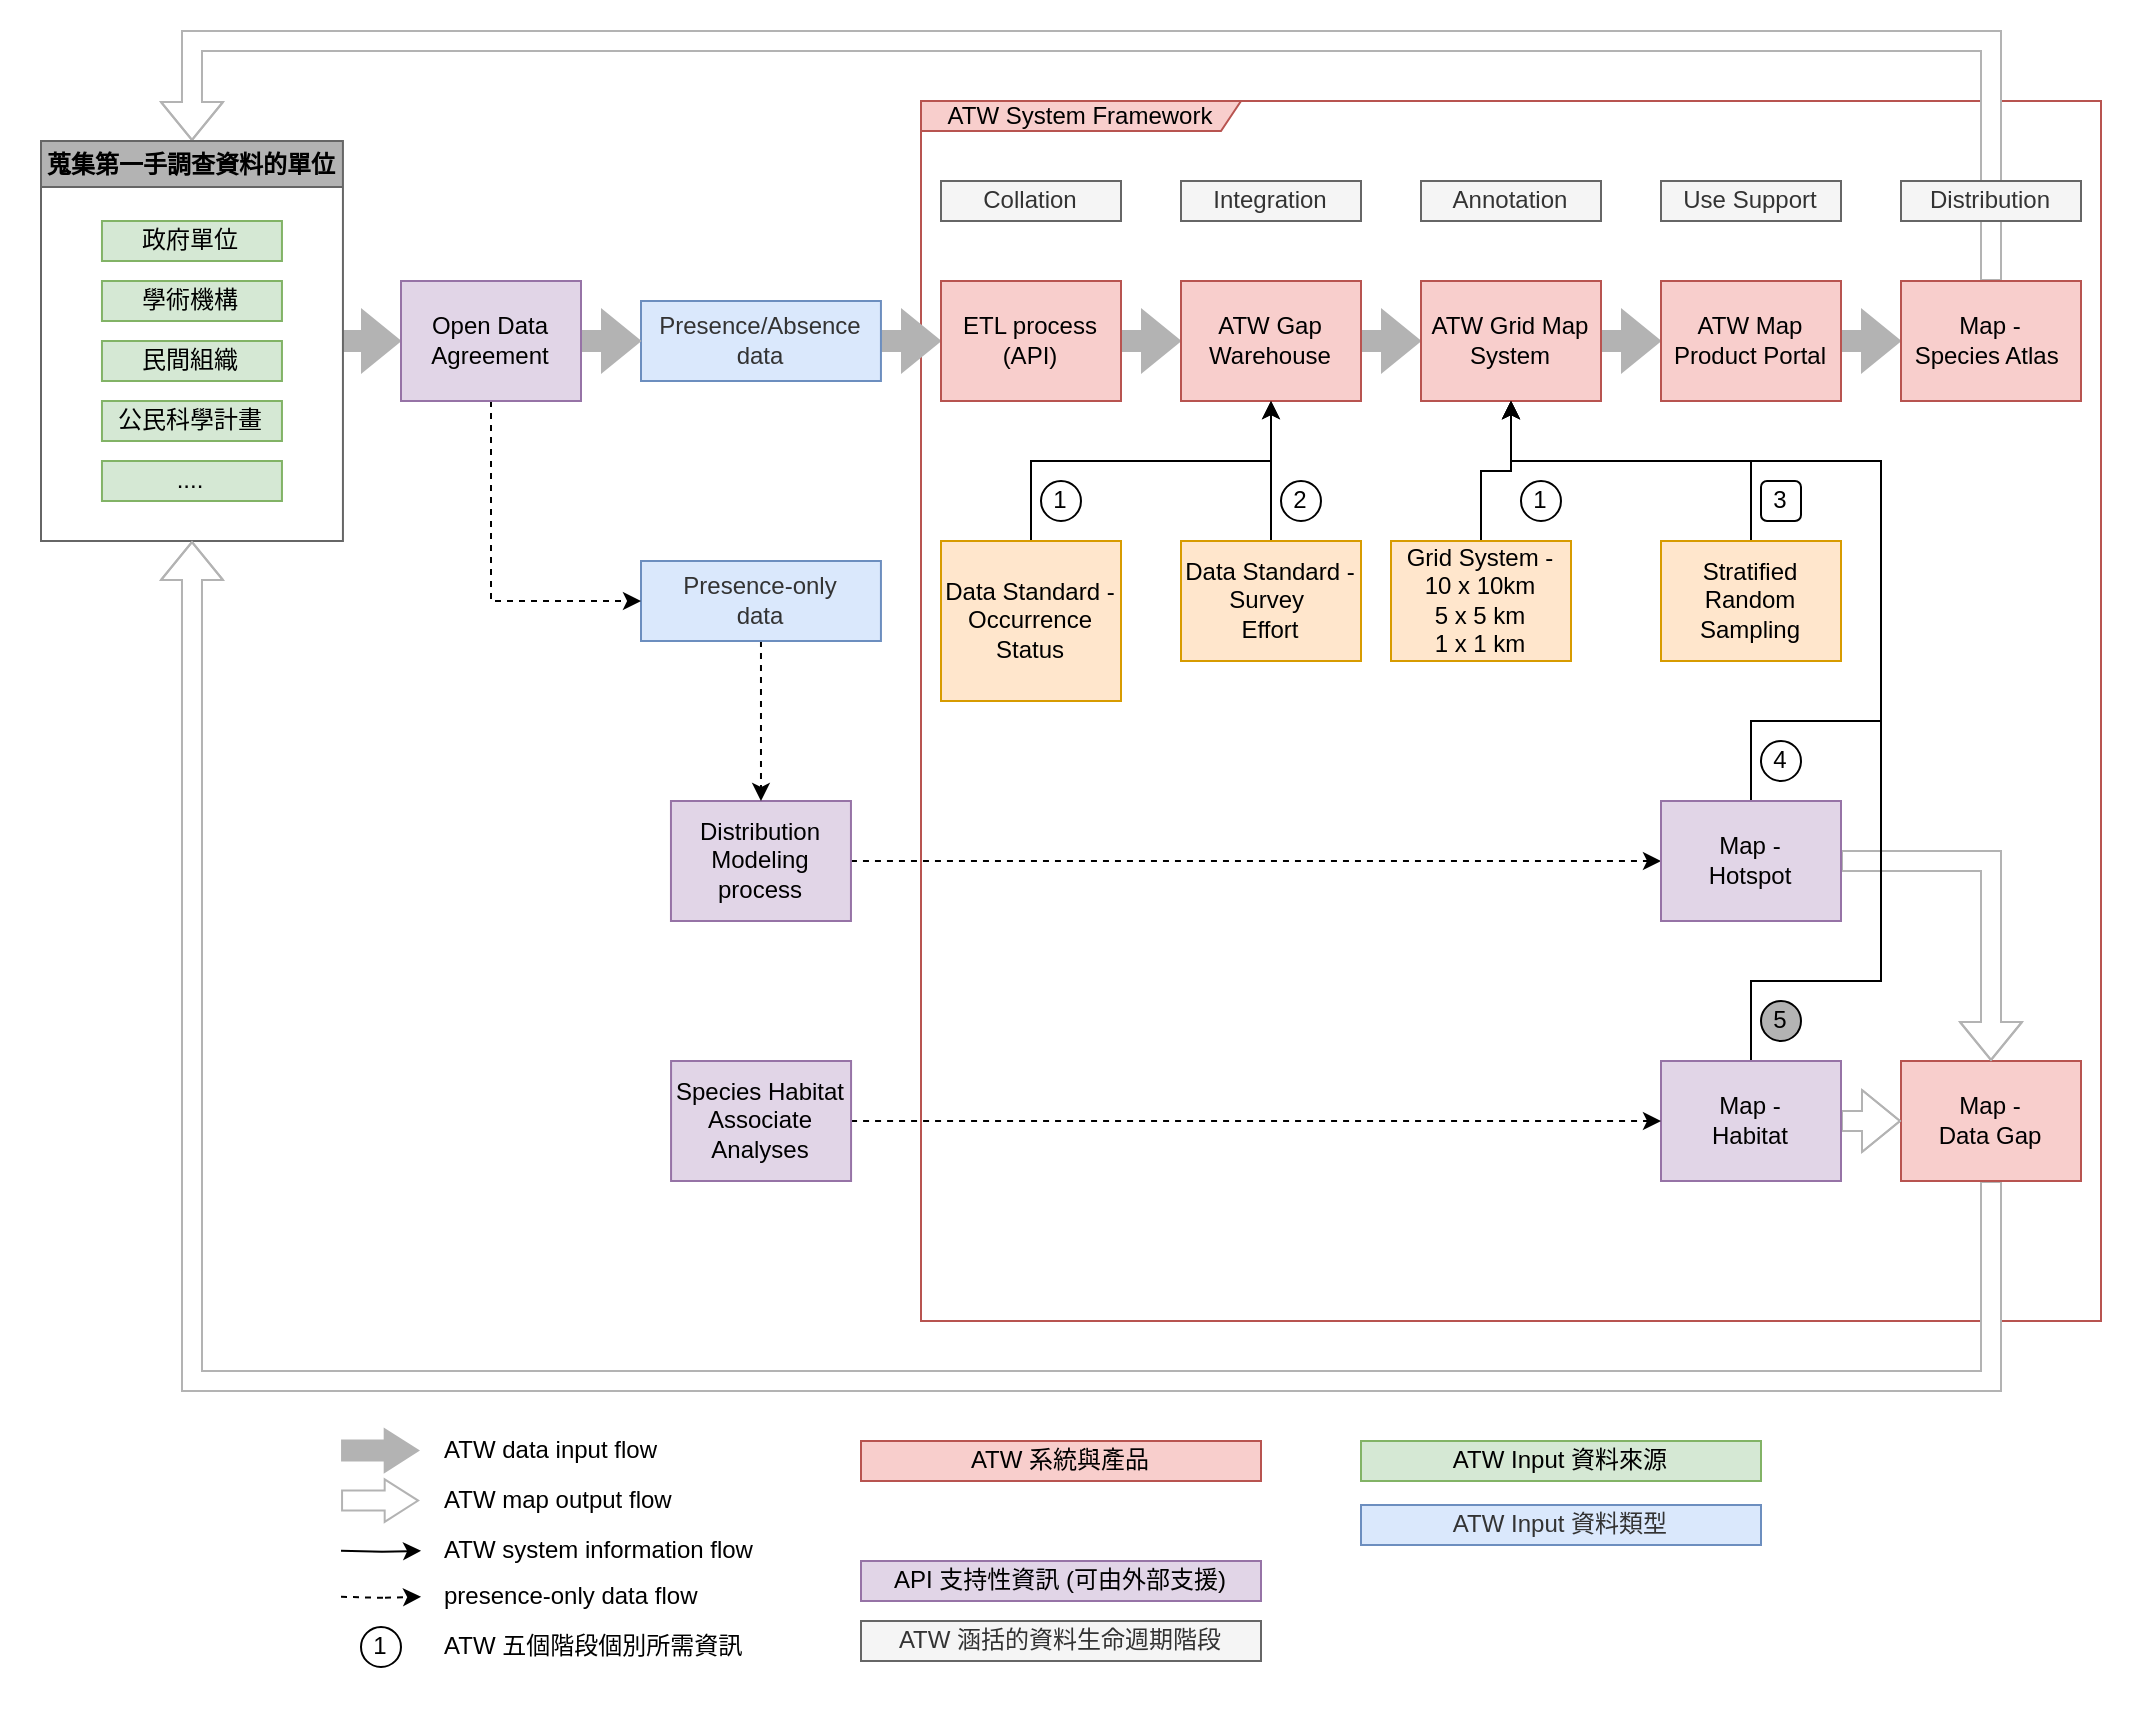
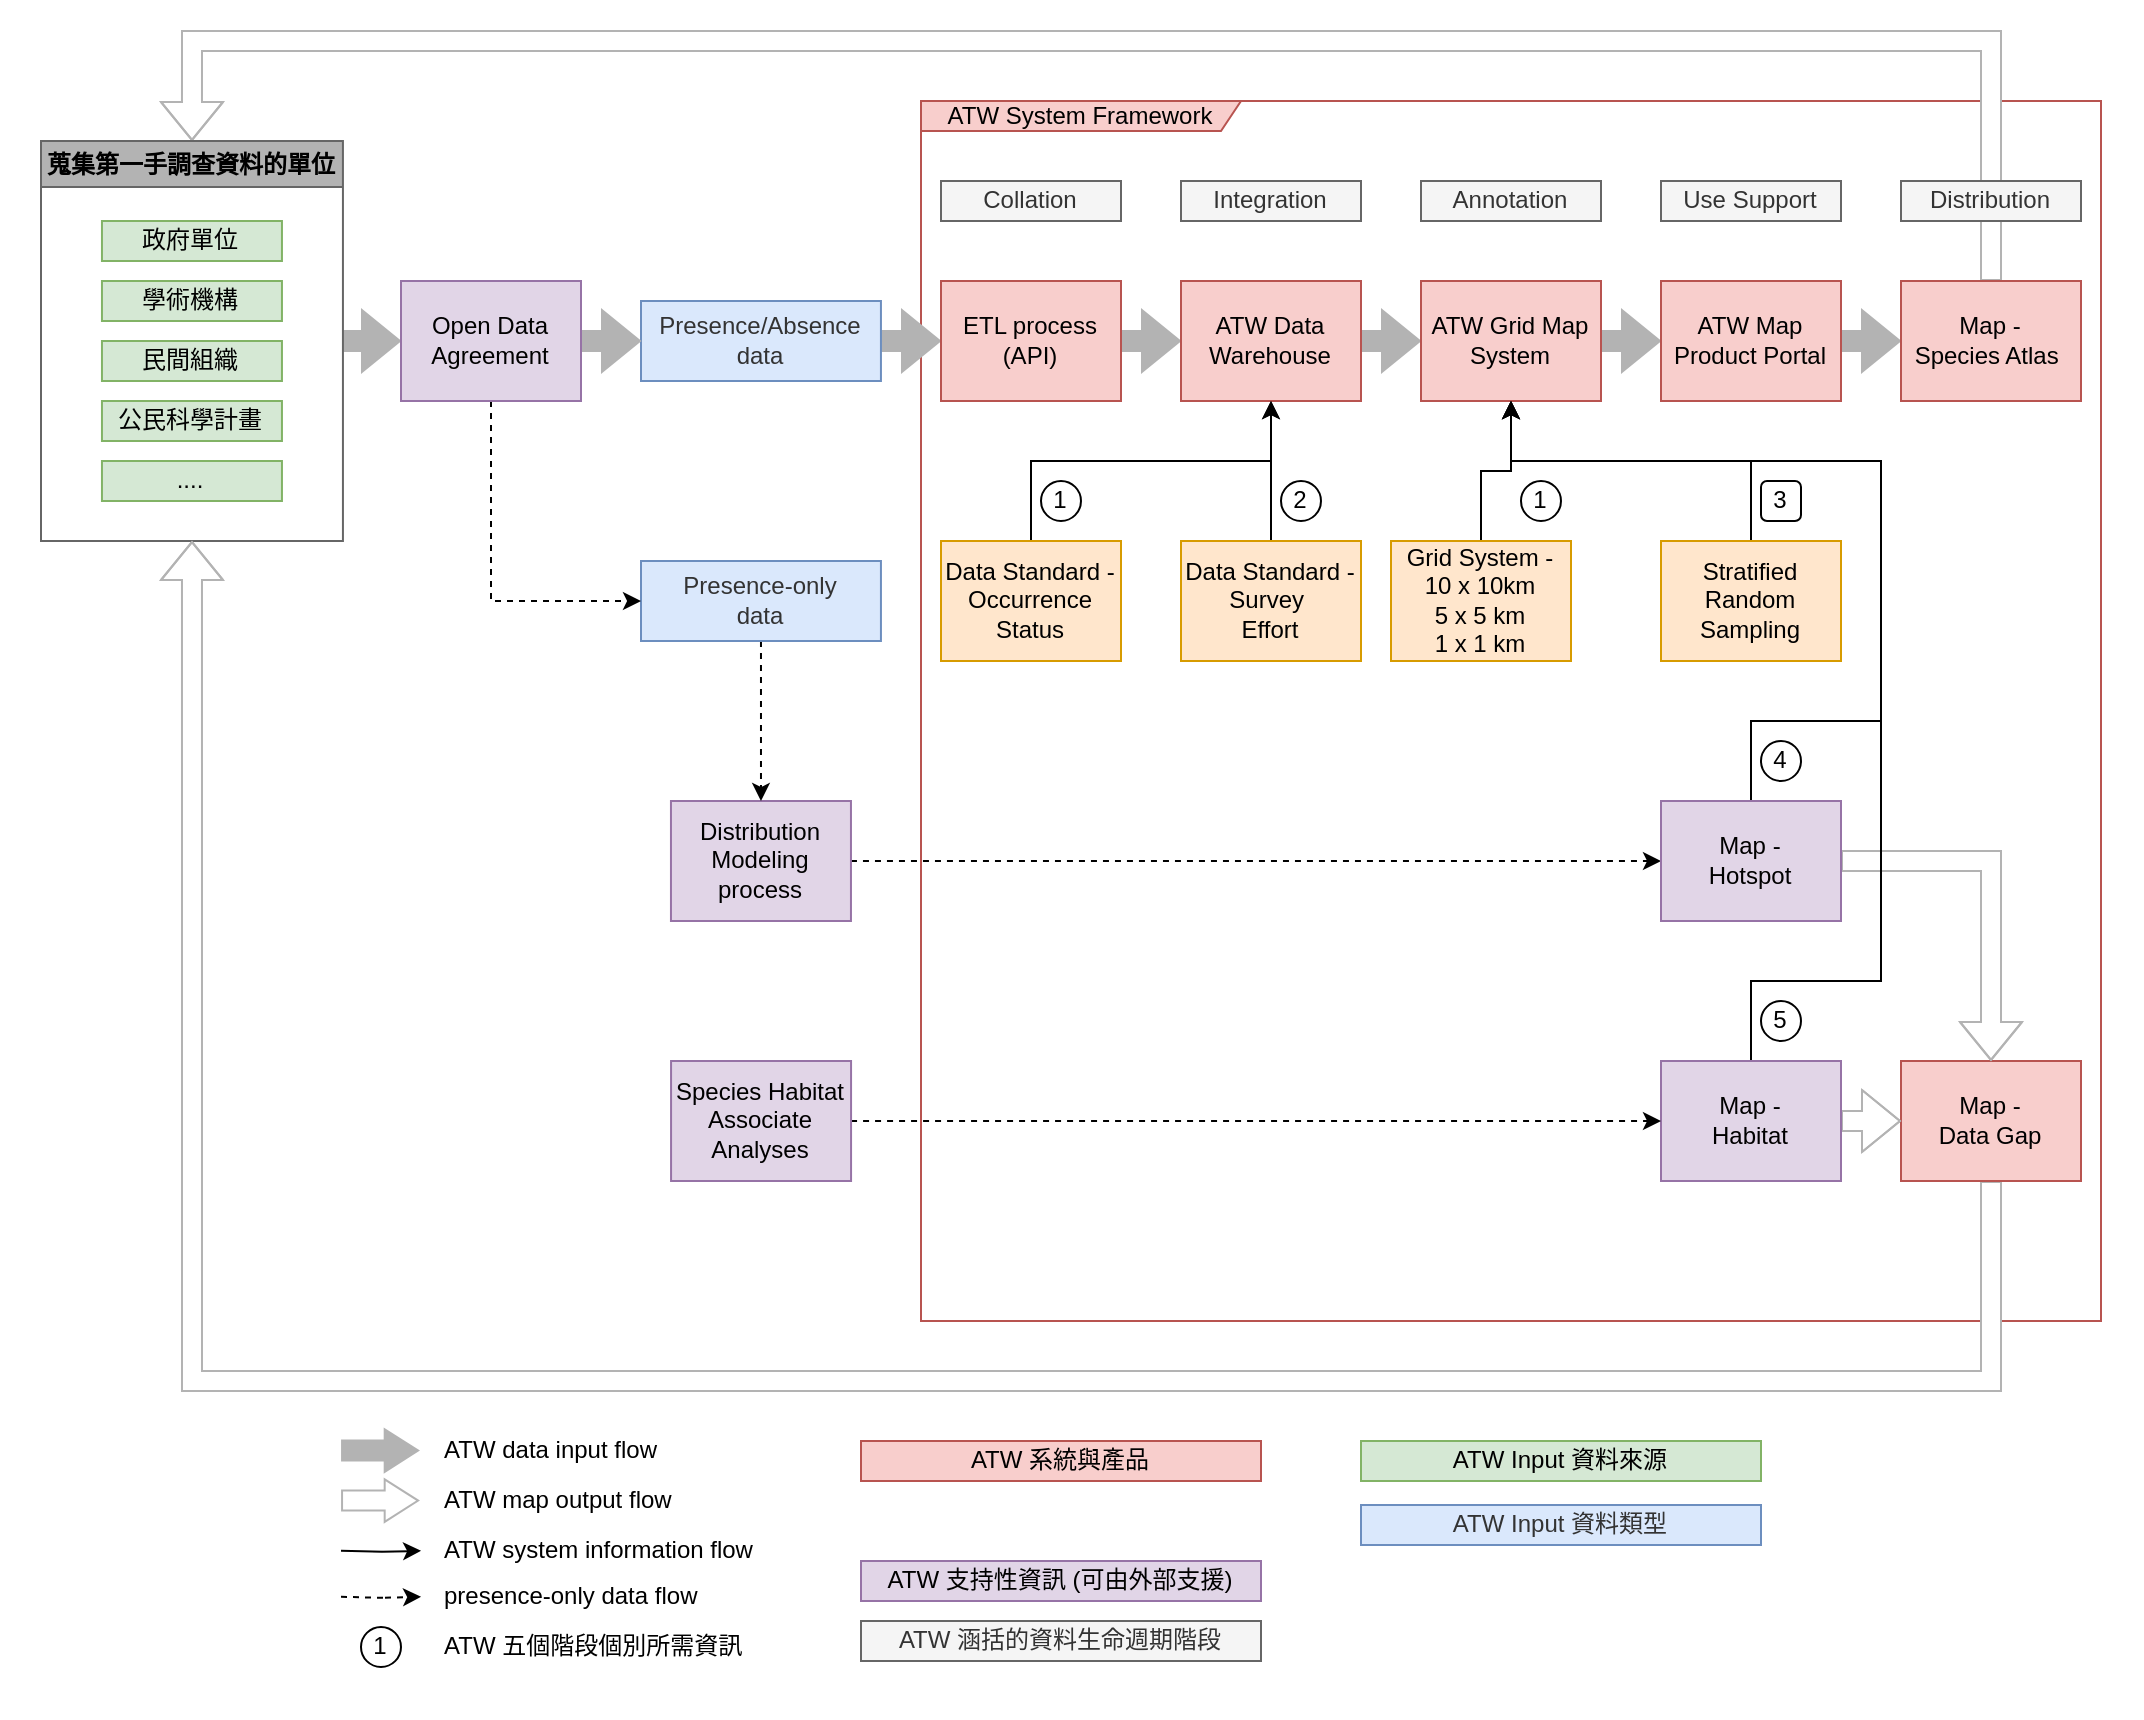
(1271, 341) -> (1271, 341)
(1031, 621) -> (1031, 601)
(1781, 1021) -> (1781, 1021)
(1061, 1581) -> (1061, 1581)
